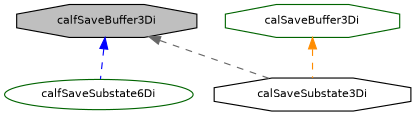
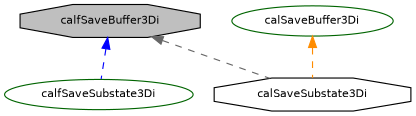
(313, 21) -> (313, 21)
(99, 95) -> (99, 95)
